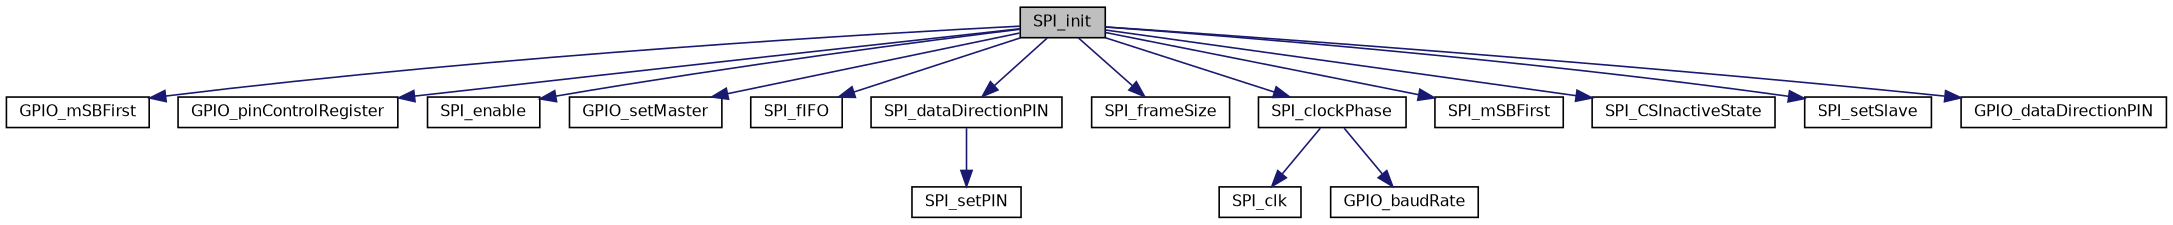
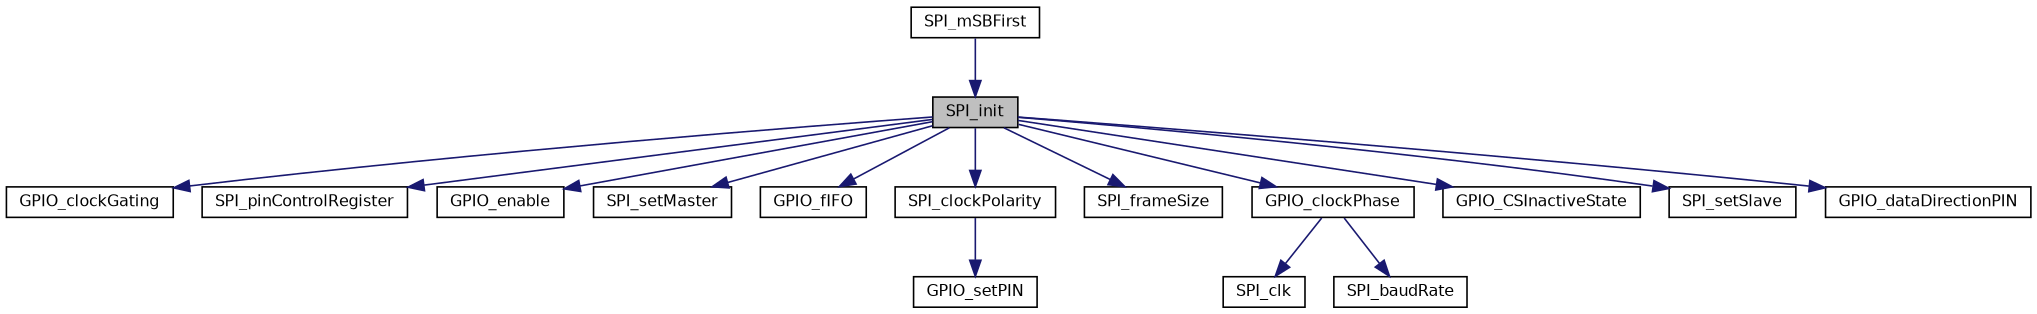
(1262, 64) -> (975, 59)
(78, 112) -> (90, 202)
(288, 112) -> (305, 202)
(484, 112) -> (500, 202)
(646, 112) -> (663, 202)
(796, 112) -> (813, 202)
(967, 112) -> (975, 202)
(1332, 112) -> (1333, 202)
(1684, 112) -> (1542, 202)
(967, 202) -> (975, 292)
(1404, 202) -> (1400, 292)
